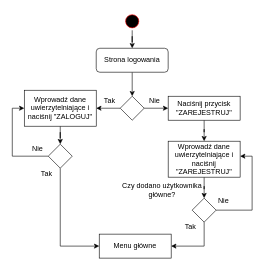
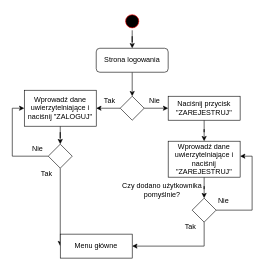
(162, 191) -> (162, 191)
(135, 246) -> (96, 246)
